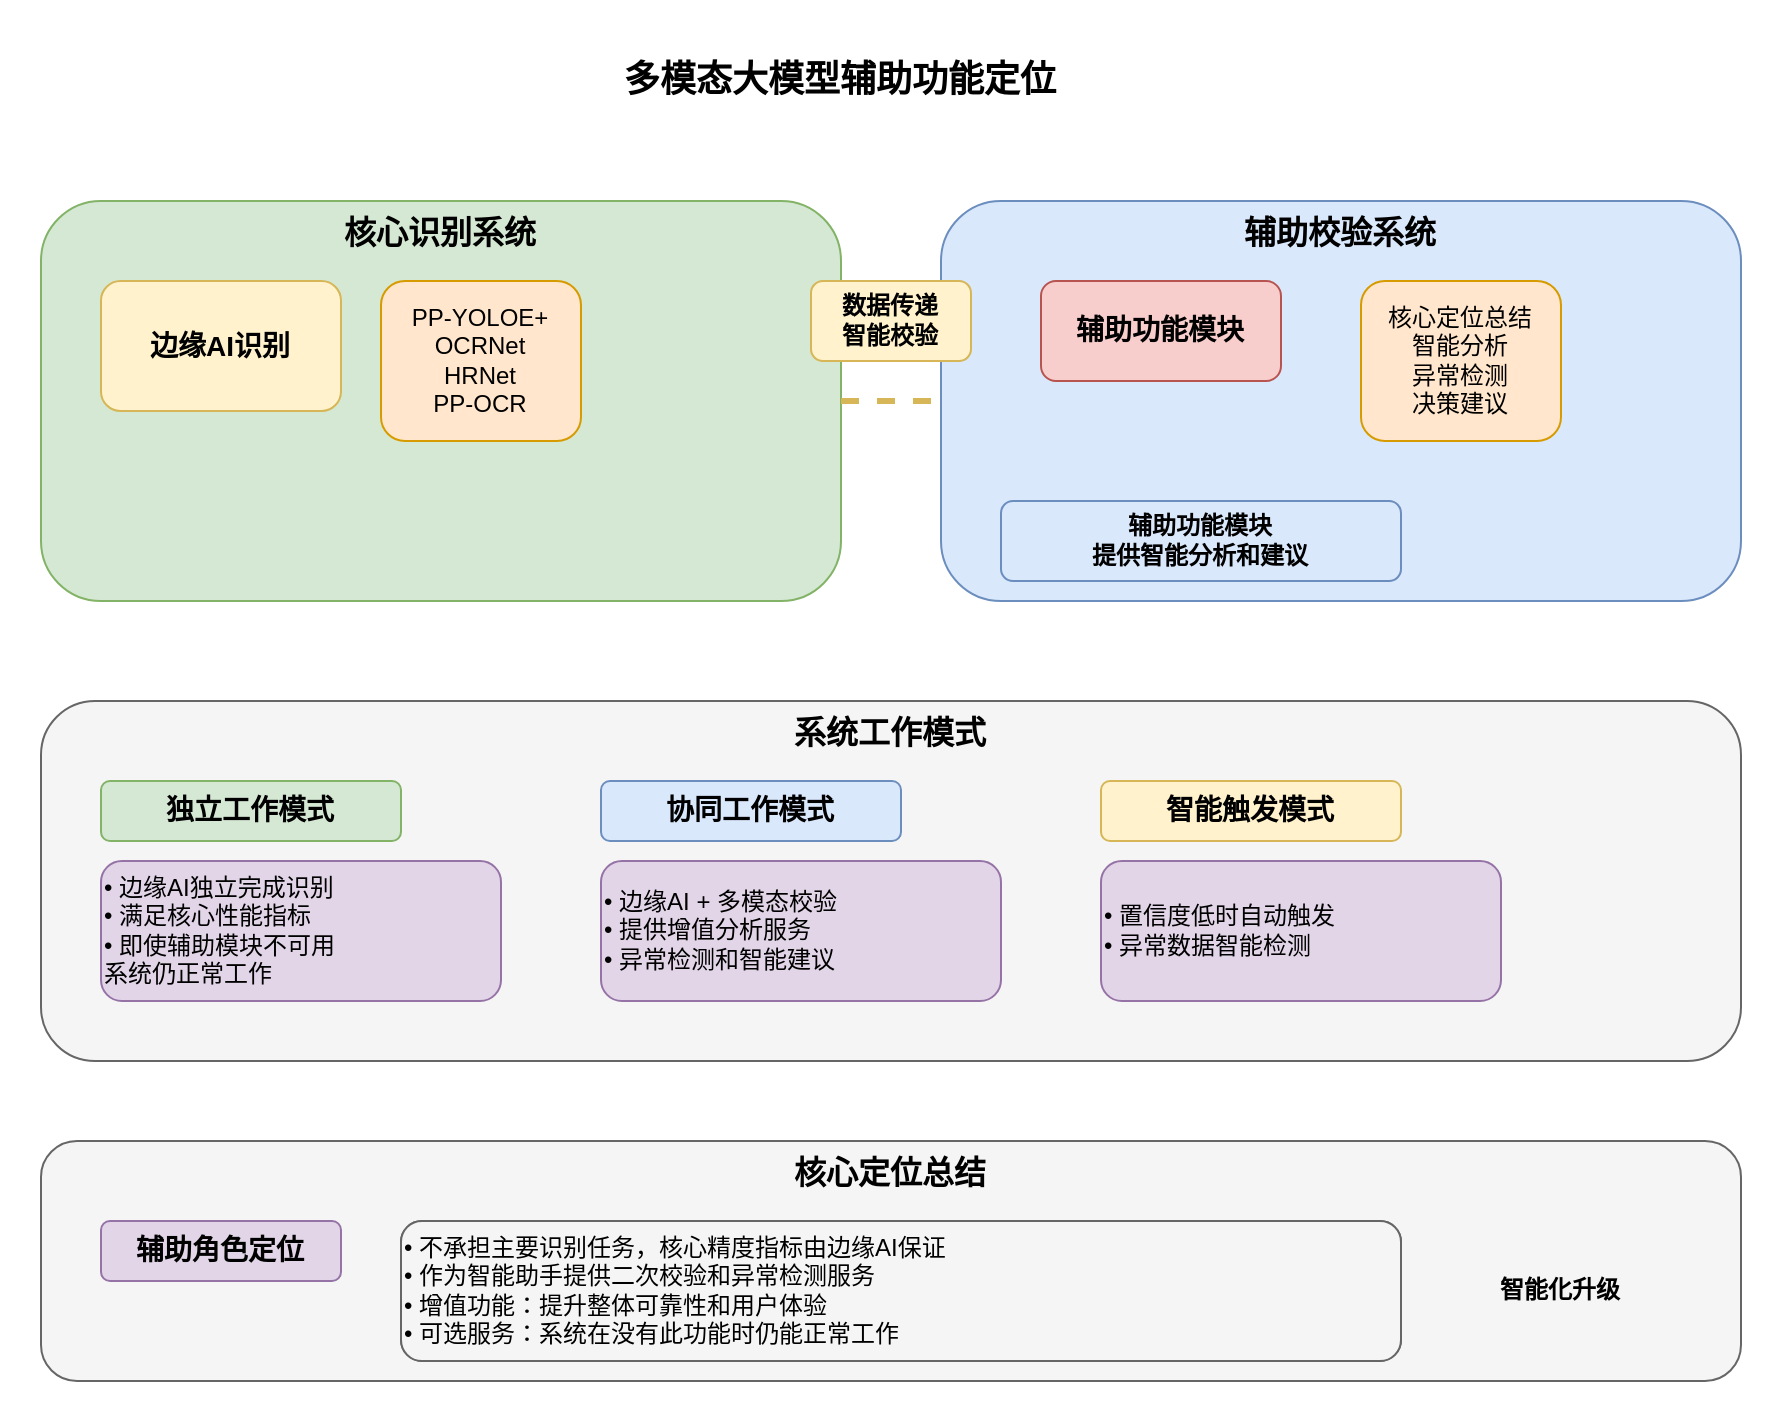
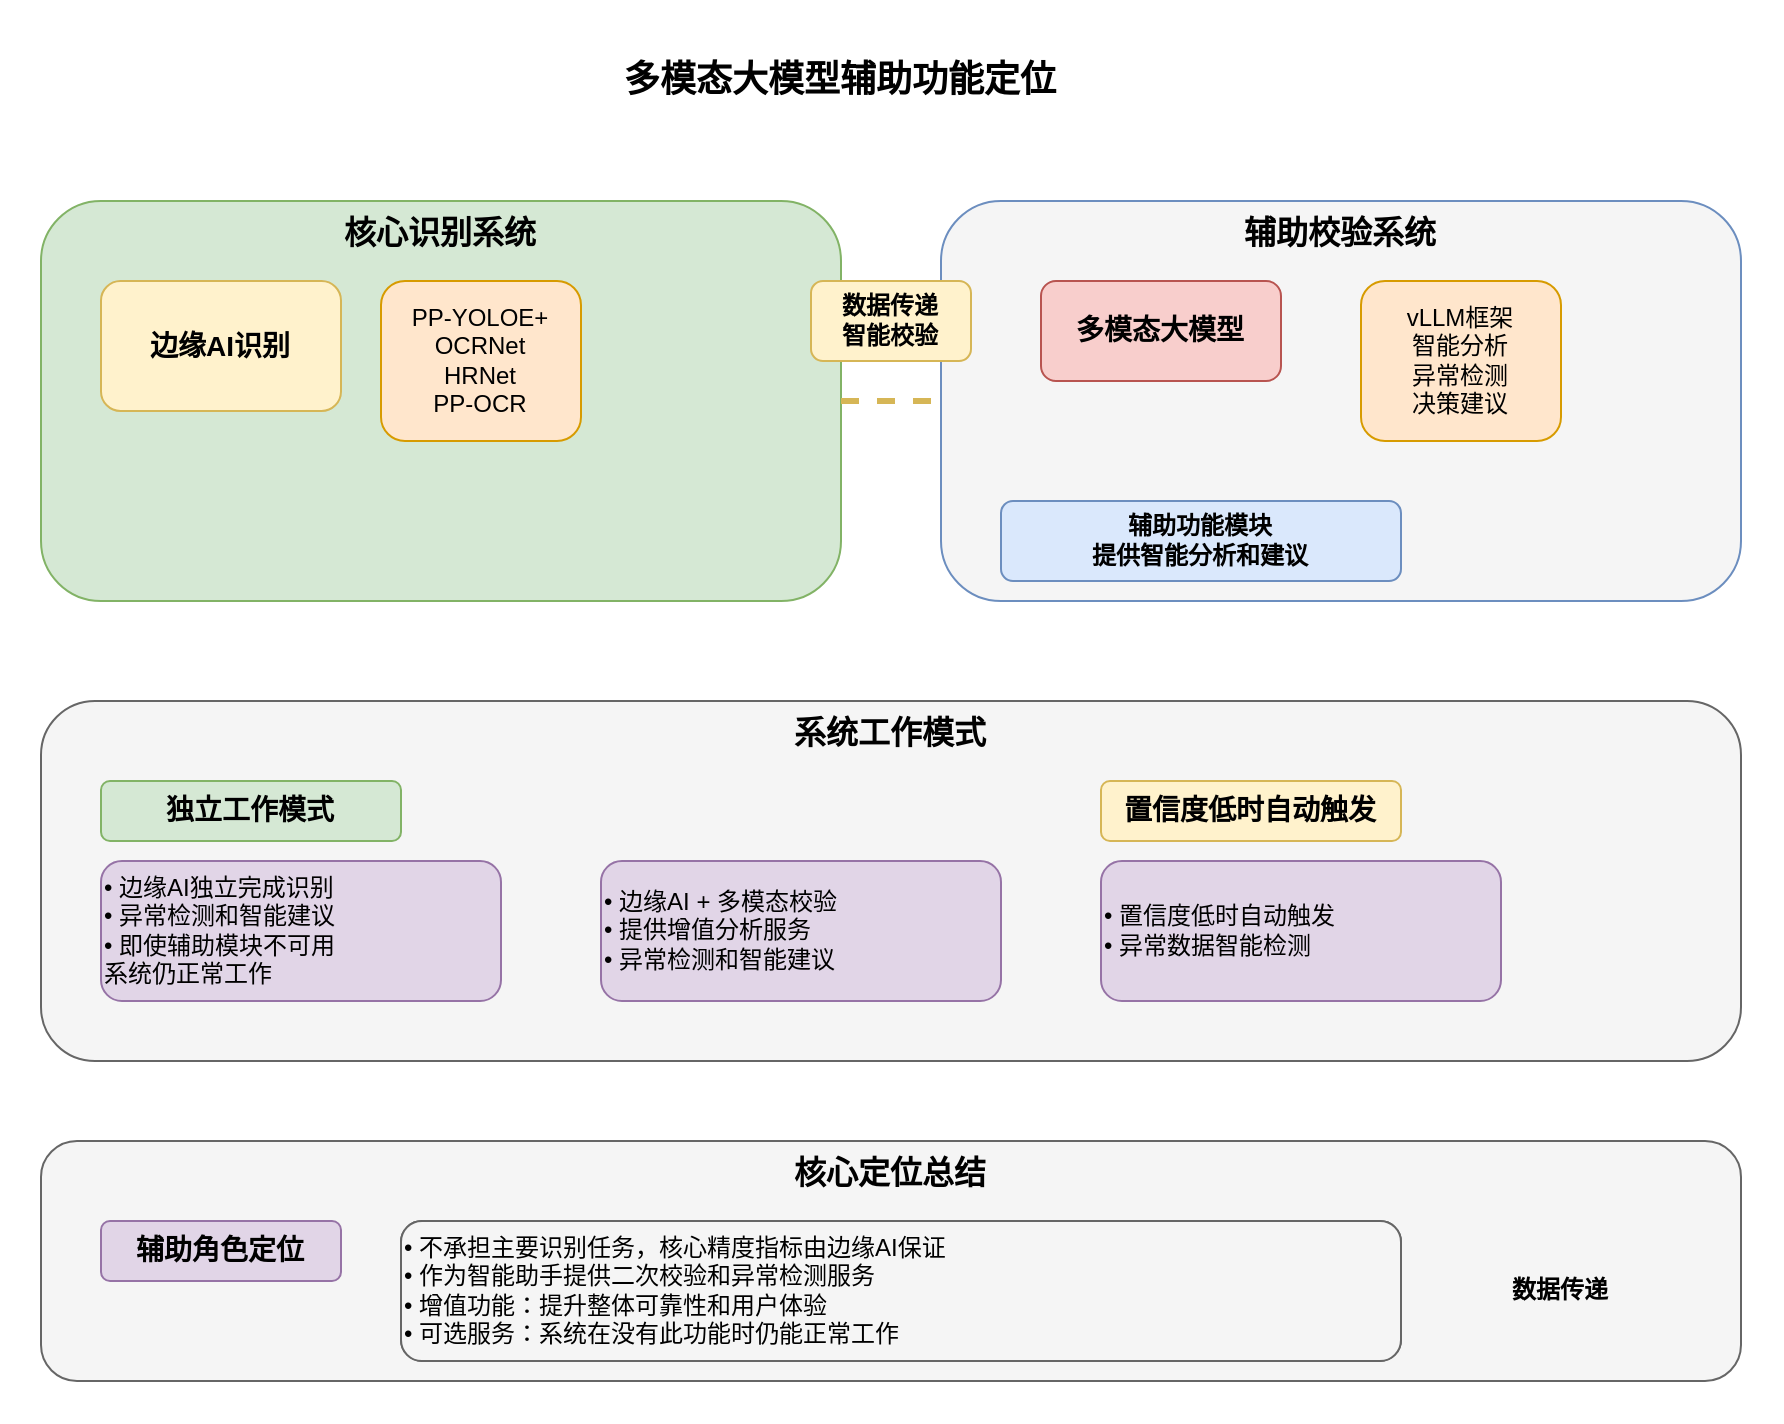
(1161, 331) -> (1161, 331)
(1461, 361) -> (1461, 361)
(1341, 401) -> (1341, 401)
(751, 811) -> none
(1251, 811) -> (1251, 811)
(225, 931) -> (225, 931)
(1561, 1291) -> (1561, 1291)
